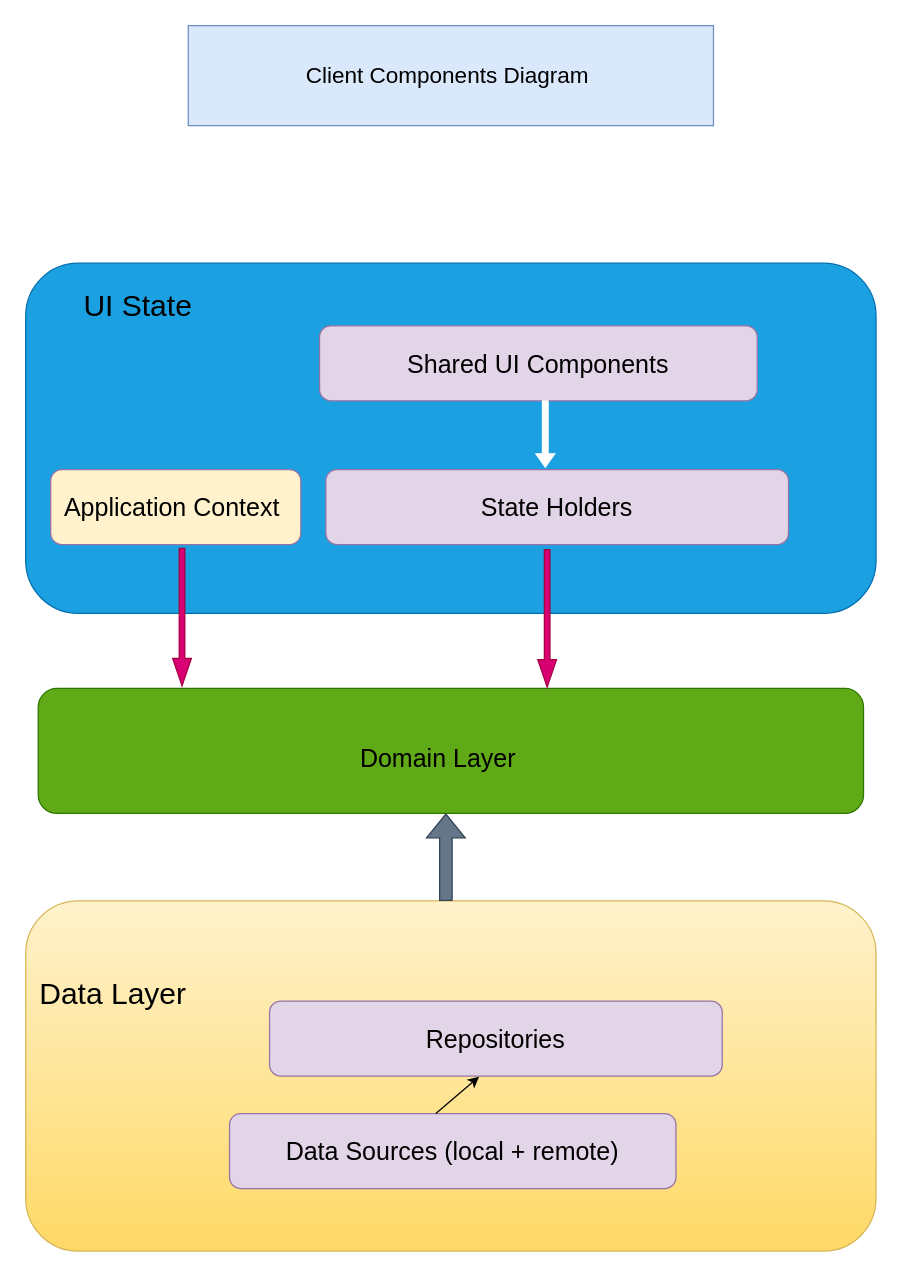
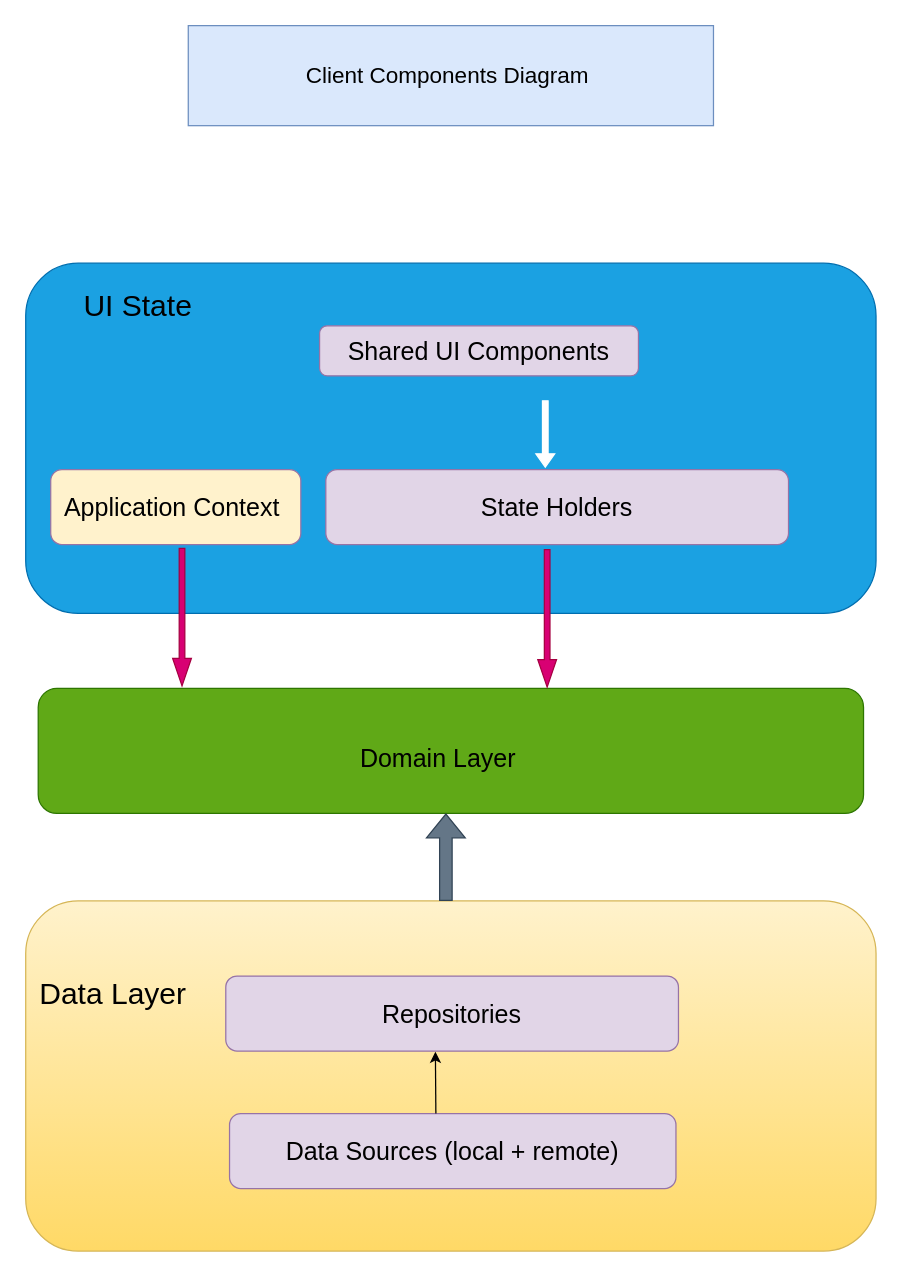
(538, 363) -> (479, 351)
(496, 1038) -> (452, 1013)
